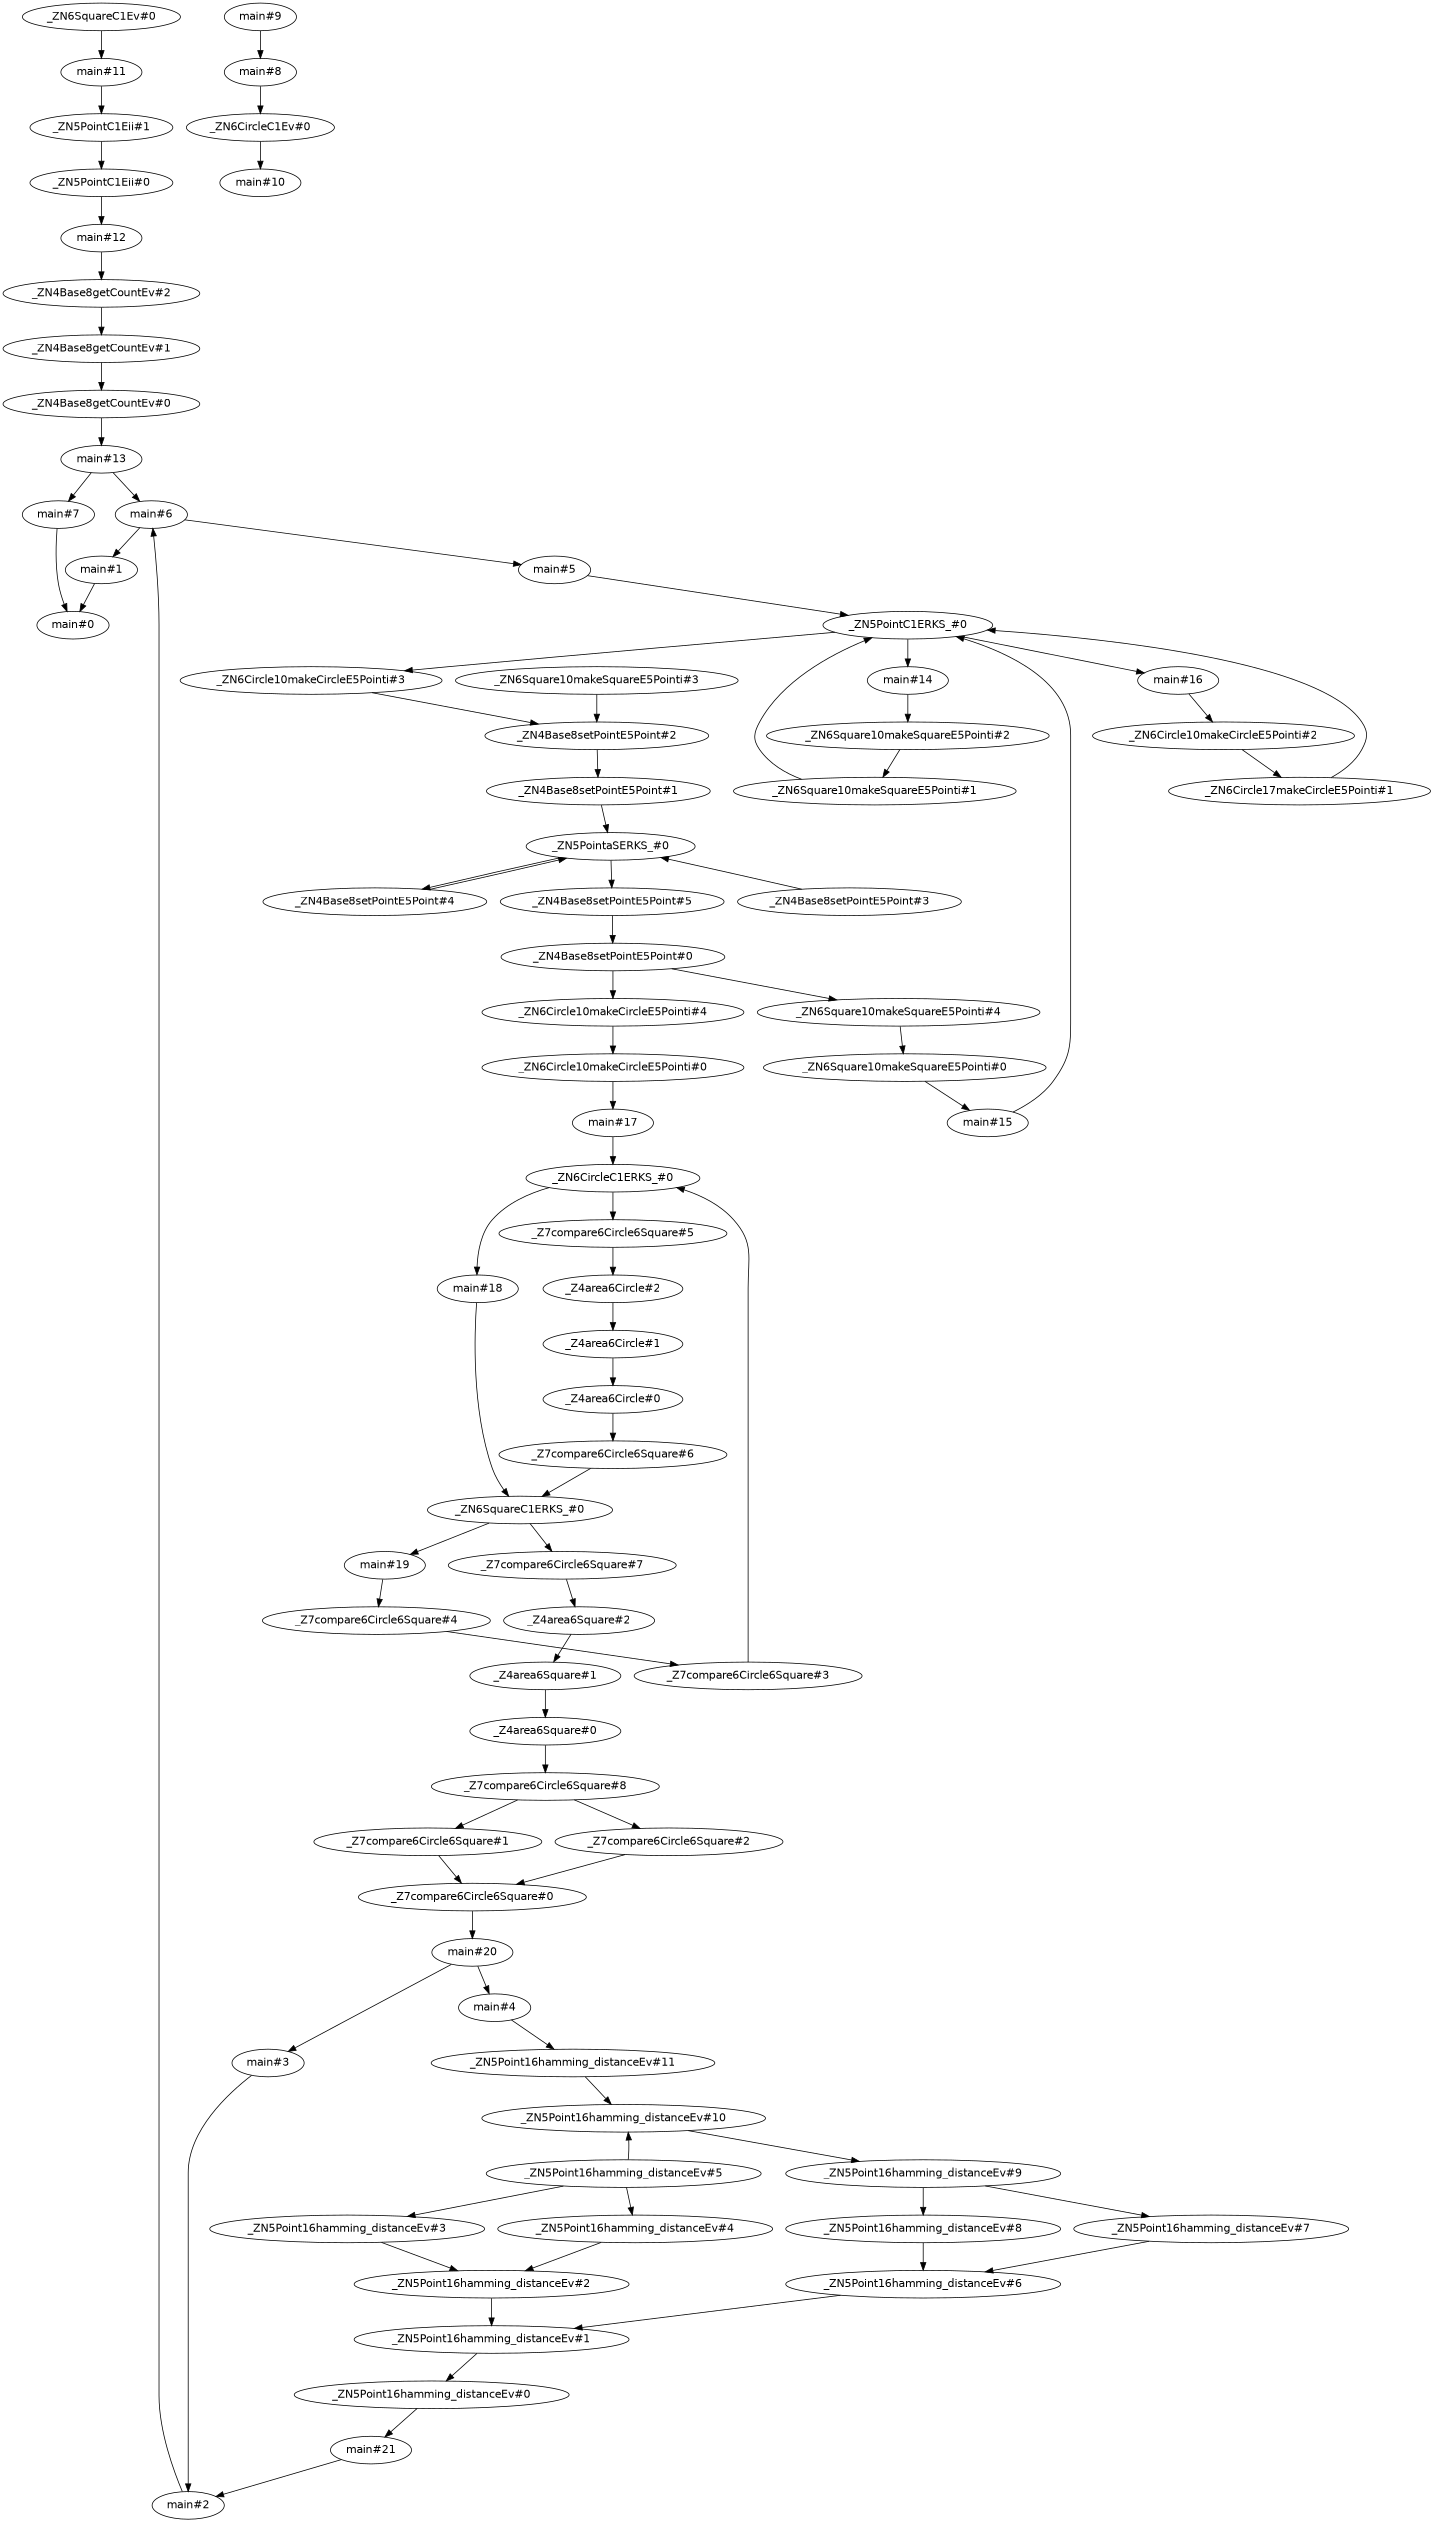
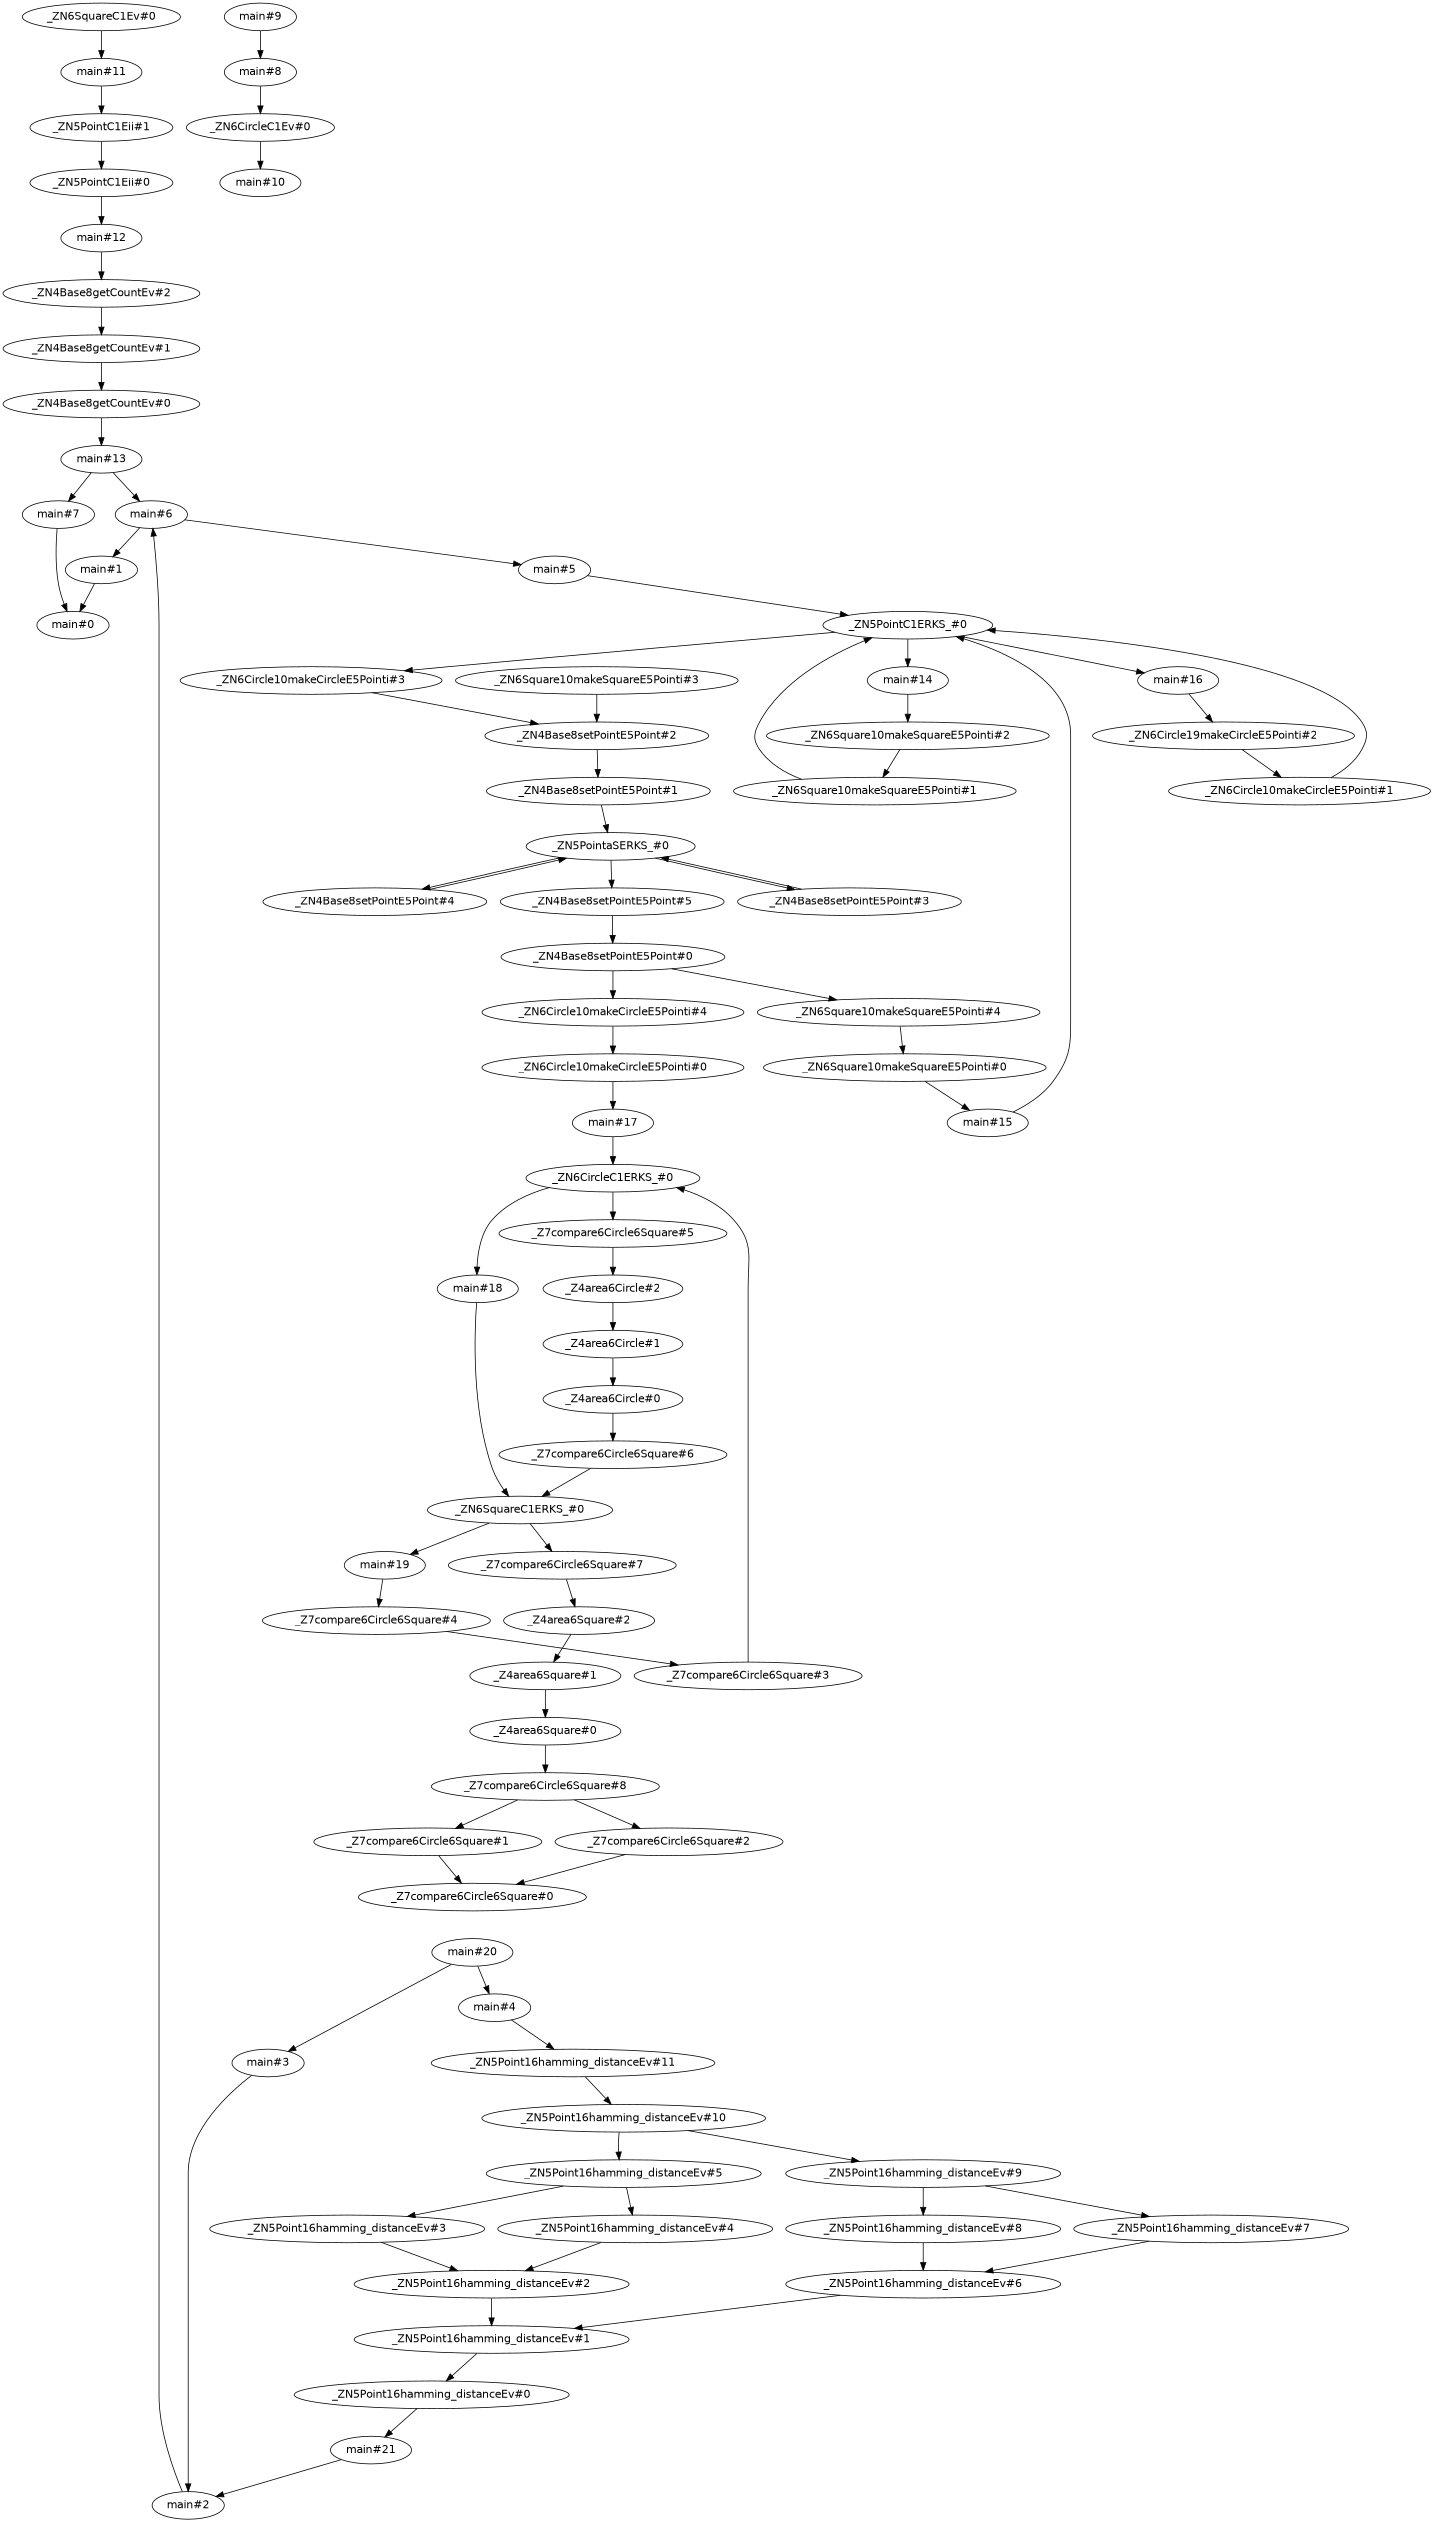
(1224, 736) -> (1224, 736)
(1300, 791) -> (1300, 791)
none -> (721, 873)
(472, 1921) -> none
(629, 2150) -> (619, 2142)
